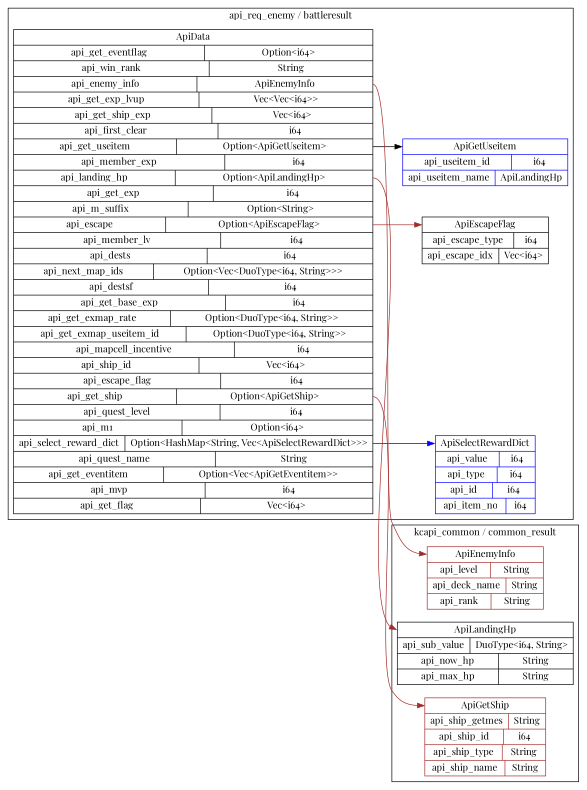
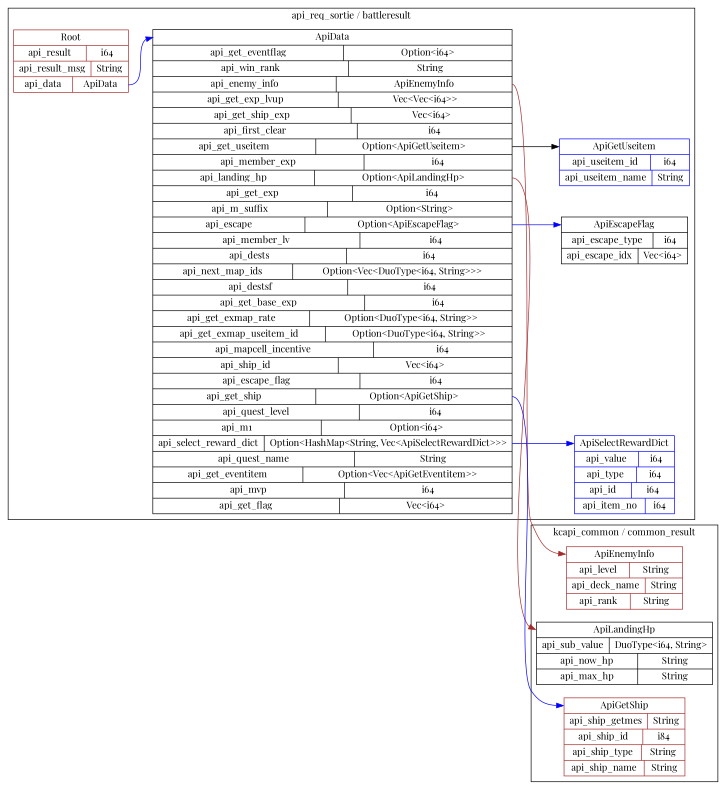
(291, 16) -> (351, 16)
none -> (71, 61)
(531, 178) -> (671, 178)
(394, 225) -> (533, 225)
(387, 557) -> (526, 557)
(525, 737) -> (664, 737)
